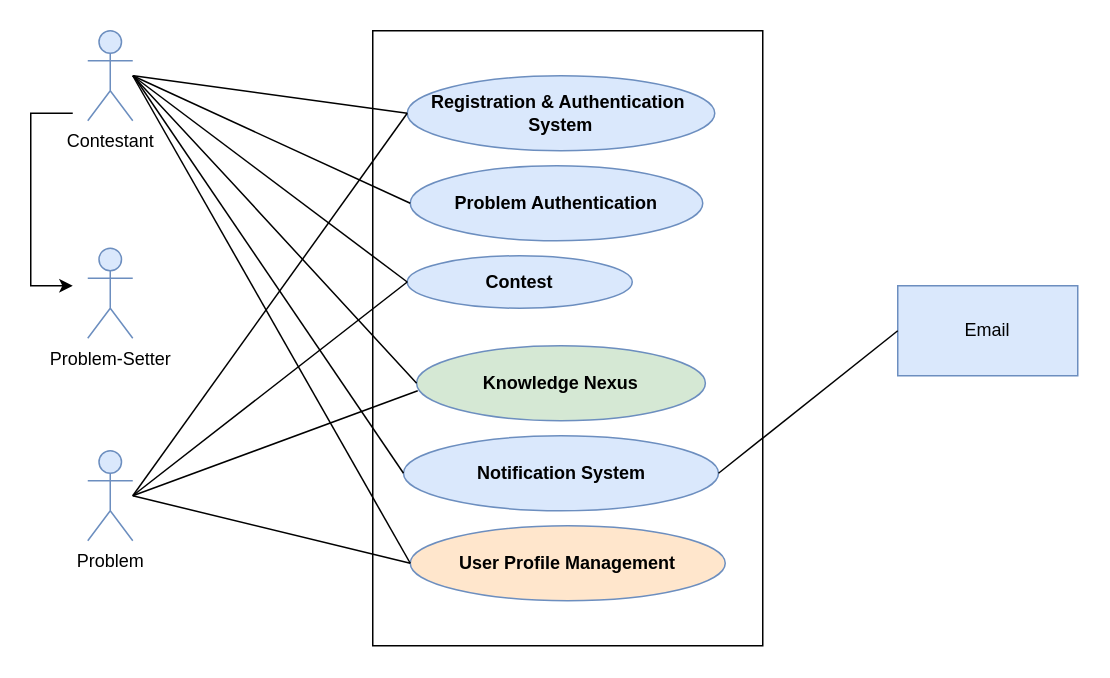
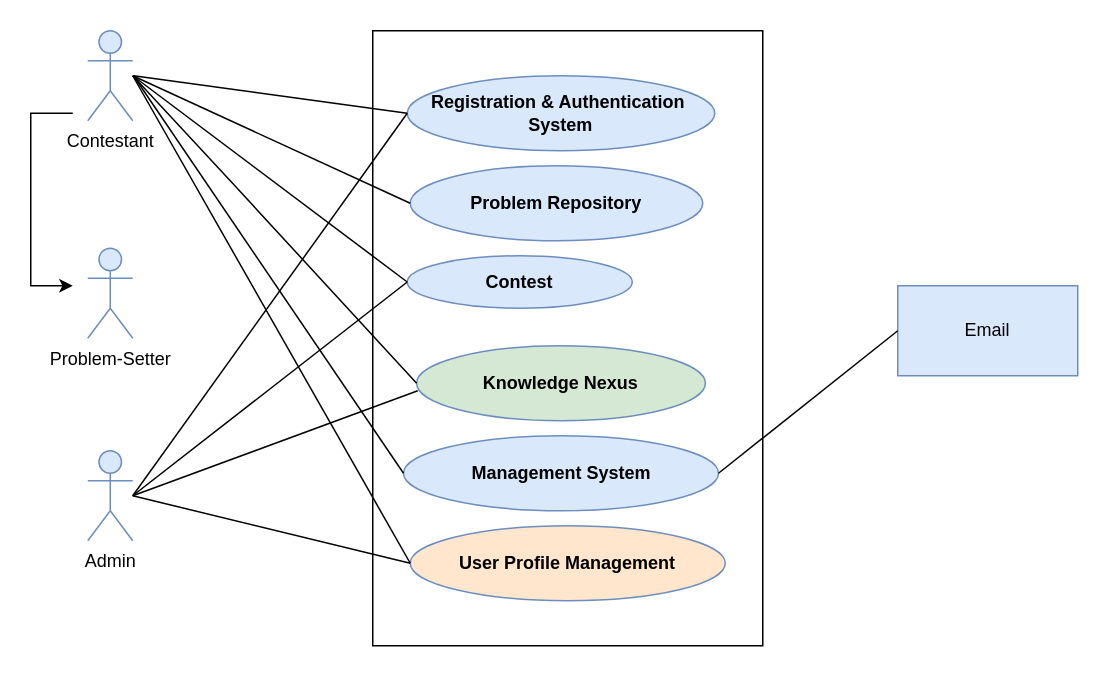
(557, 203) -> (557, 203)
(562, 473) -> (562, 473)
(111, 562) -> (111, 562)
